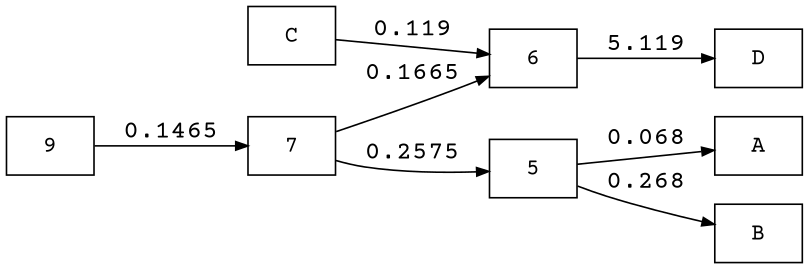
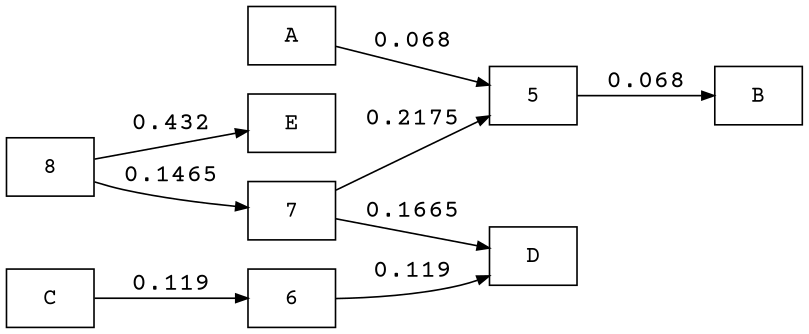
(646, 44) -> (413, 271)
(407, 107) -> (407, 232)
none -> (292, 123)
(50, 146) -> (50, 167)
(413, 152) -> (413, 118)
(639, 158) -> (407, 64)
(646, 182) -> (646, 81)
